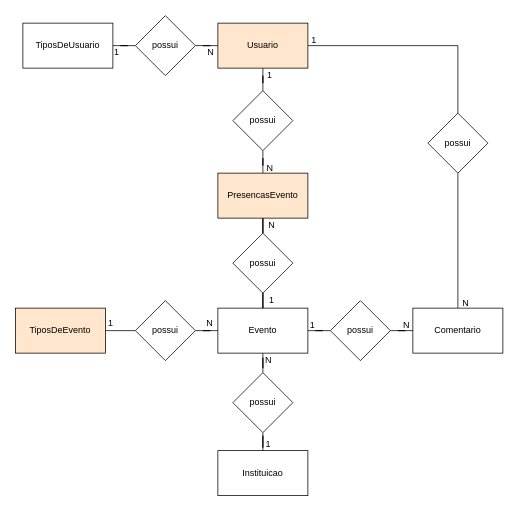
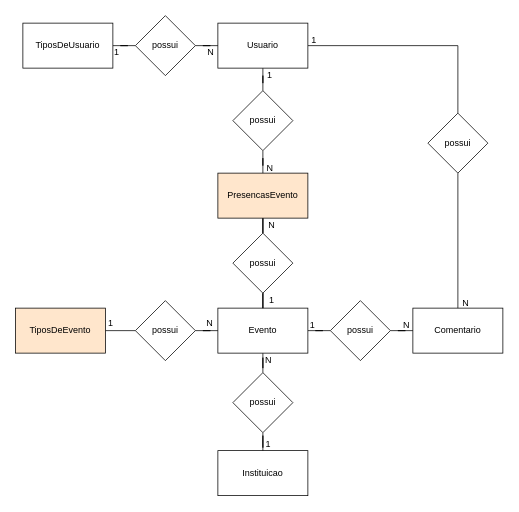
(263, 45) -> (263, 45)
